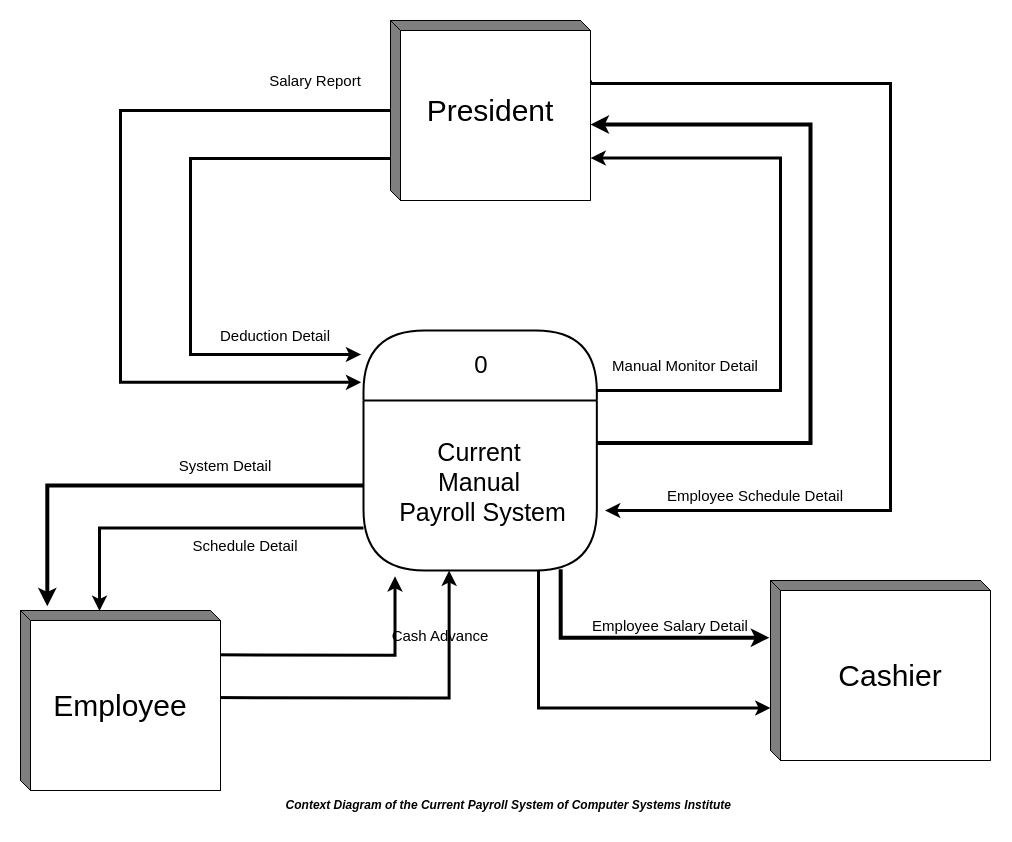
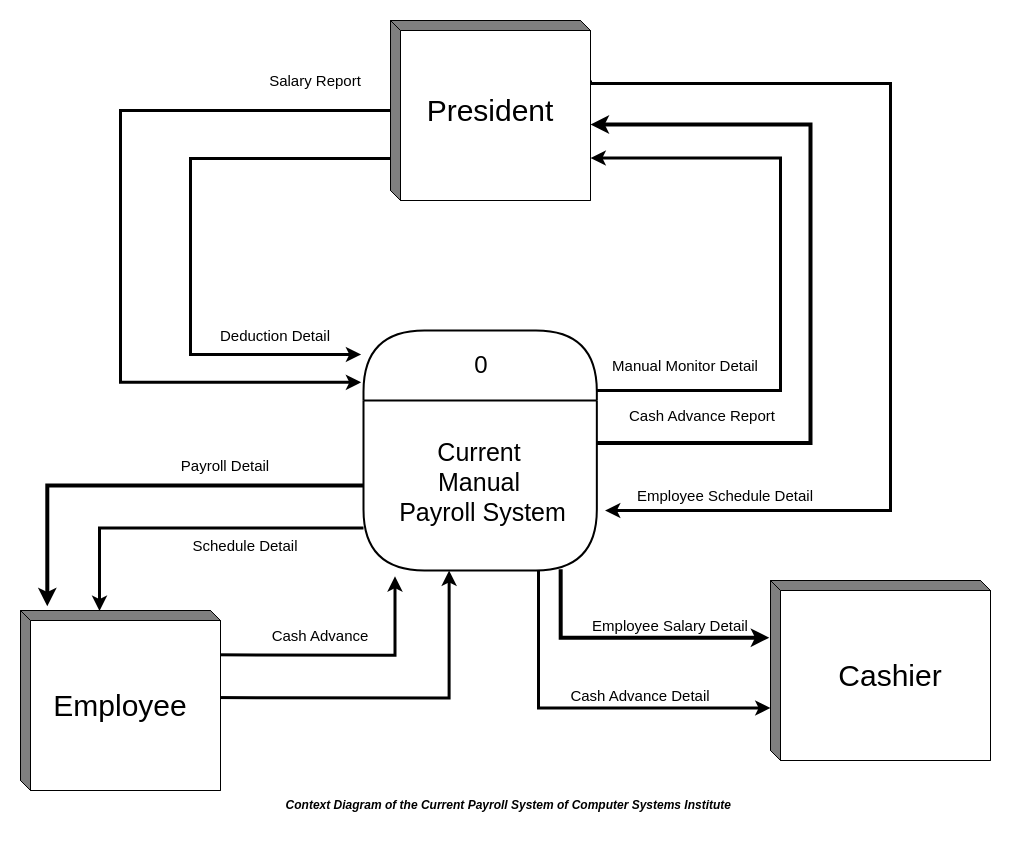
none -> (702, 416)
(226, 466) -> (226, 466)
(756, 496) -> (726, 496)
(441, 636) -> (321, 636)
none -> (641, 696)
